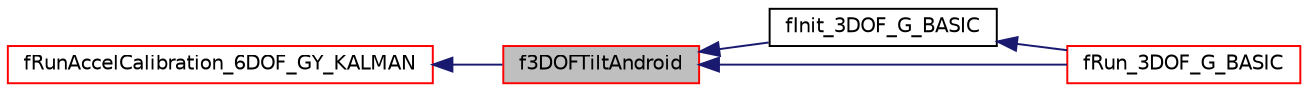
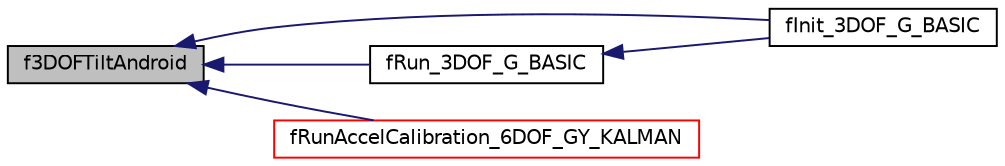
(1042, 47) -> (696, 45)
(478, 65) -> (290, 105)
(601, 65) -> (106, 65)
(1184, 65) -> (487, 65)
